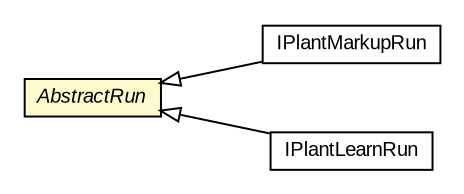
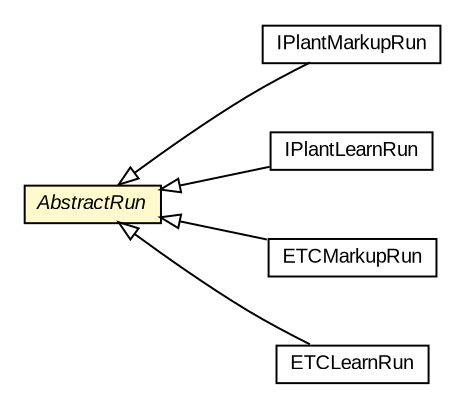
none -> (352, 257)
none -> (352, 363)
